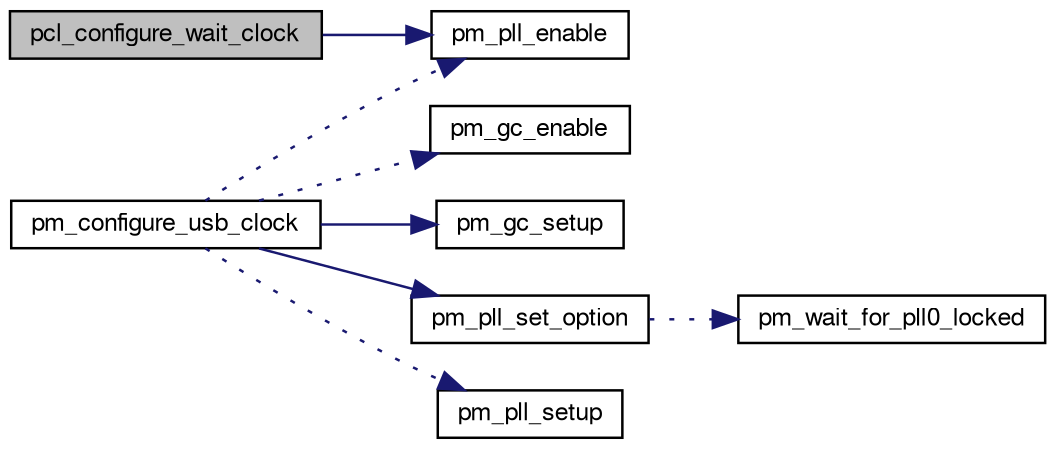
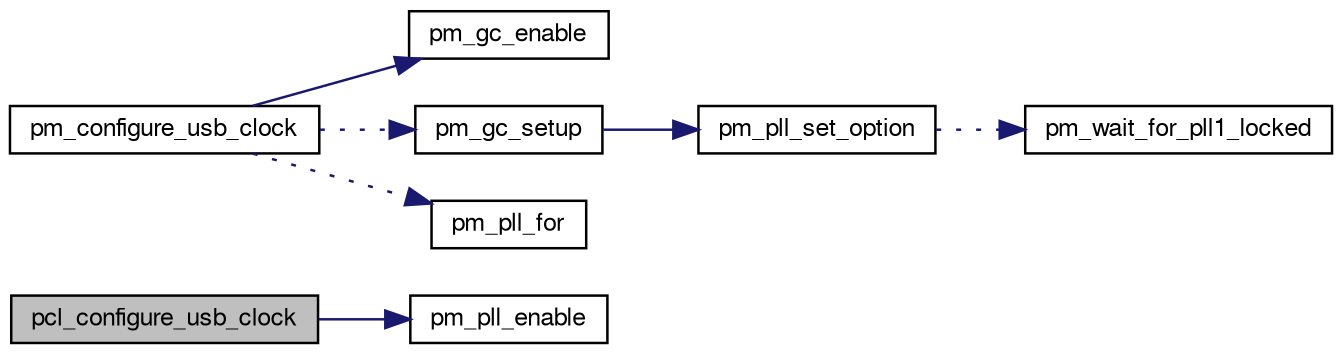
(166, 35) -> (165, 319)
(321, 131) -> none
(336, 180) -> (325, 86)
(366, 224) -> (355, 130)
(336, 269) -> (638, 130)
(892, 319) -> (1179, 130)
(530, 414) -> (509, 224)
